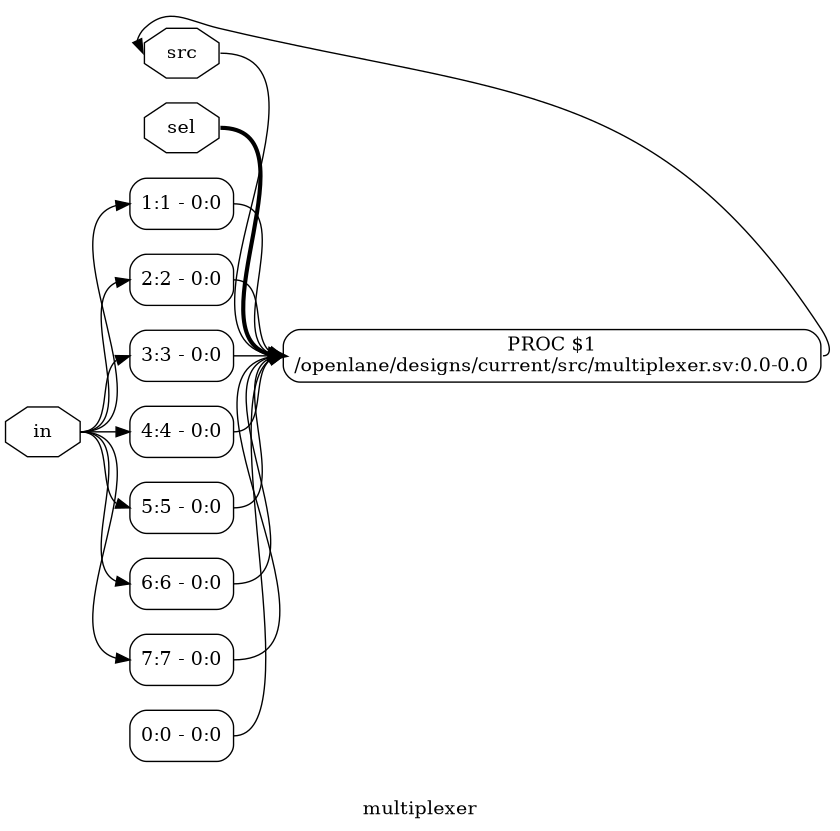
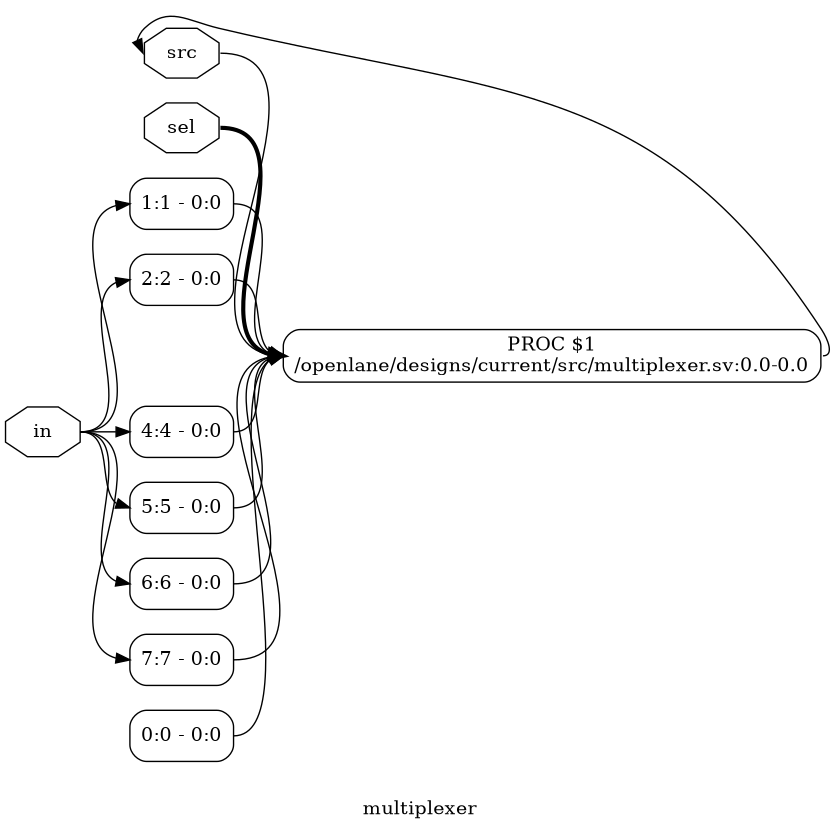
(182, 356) -> none
